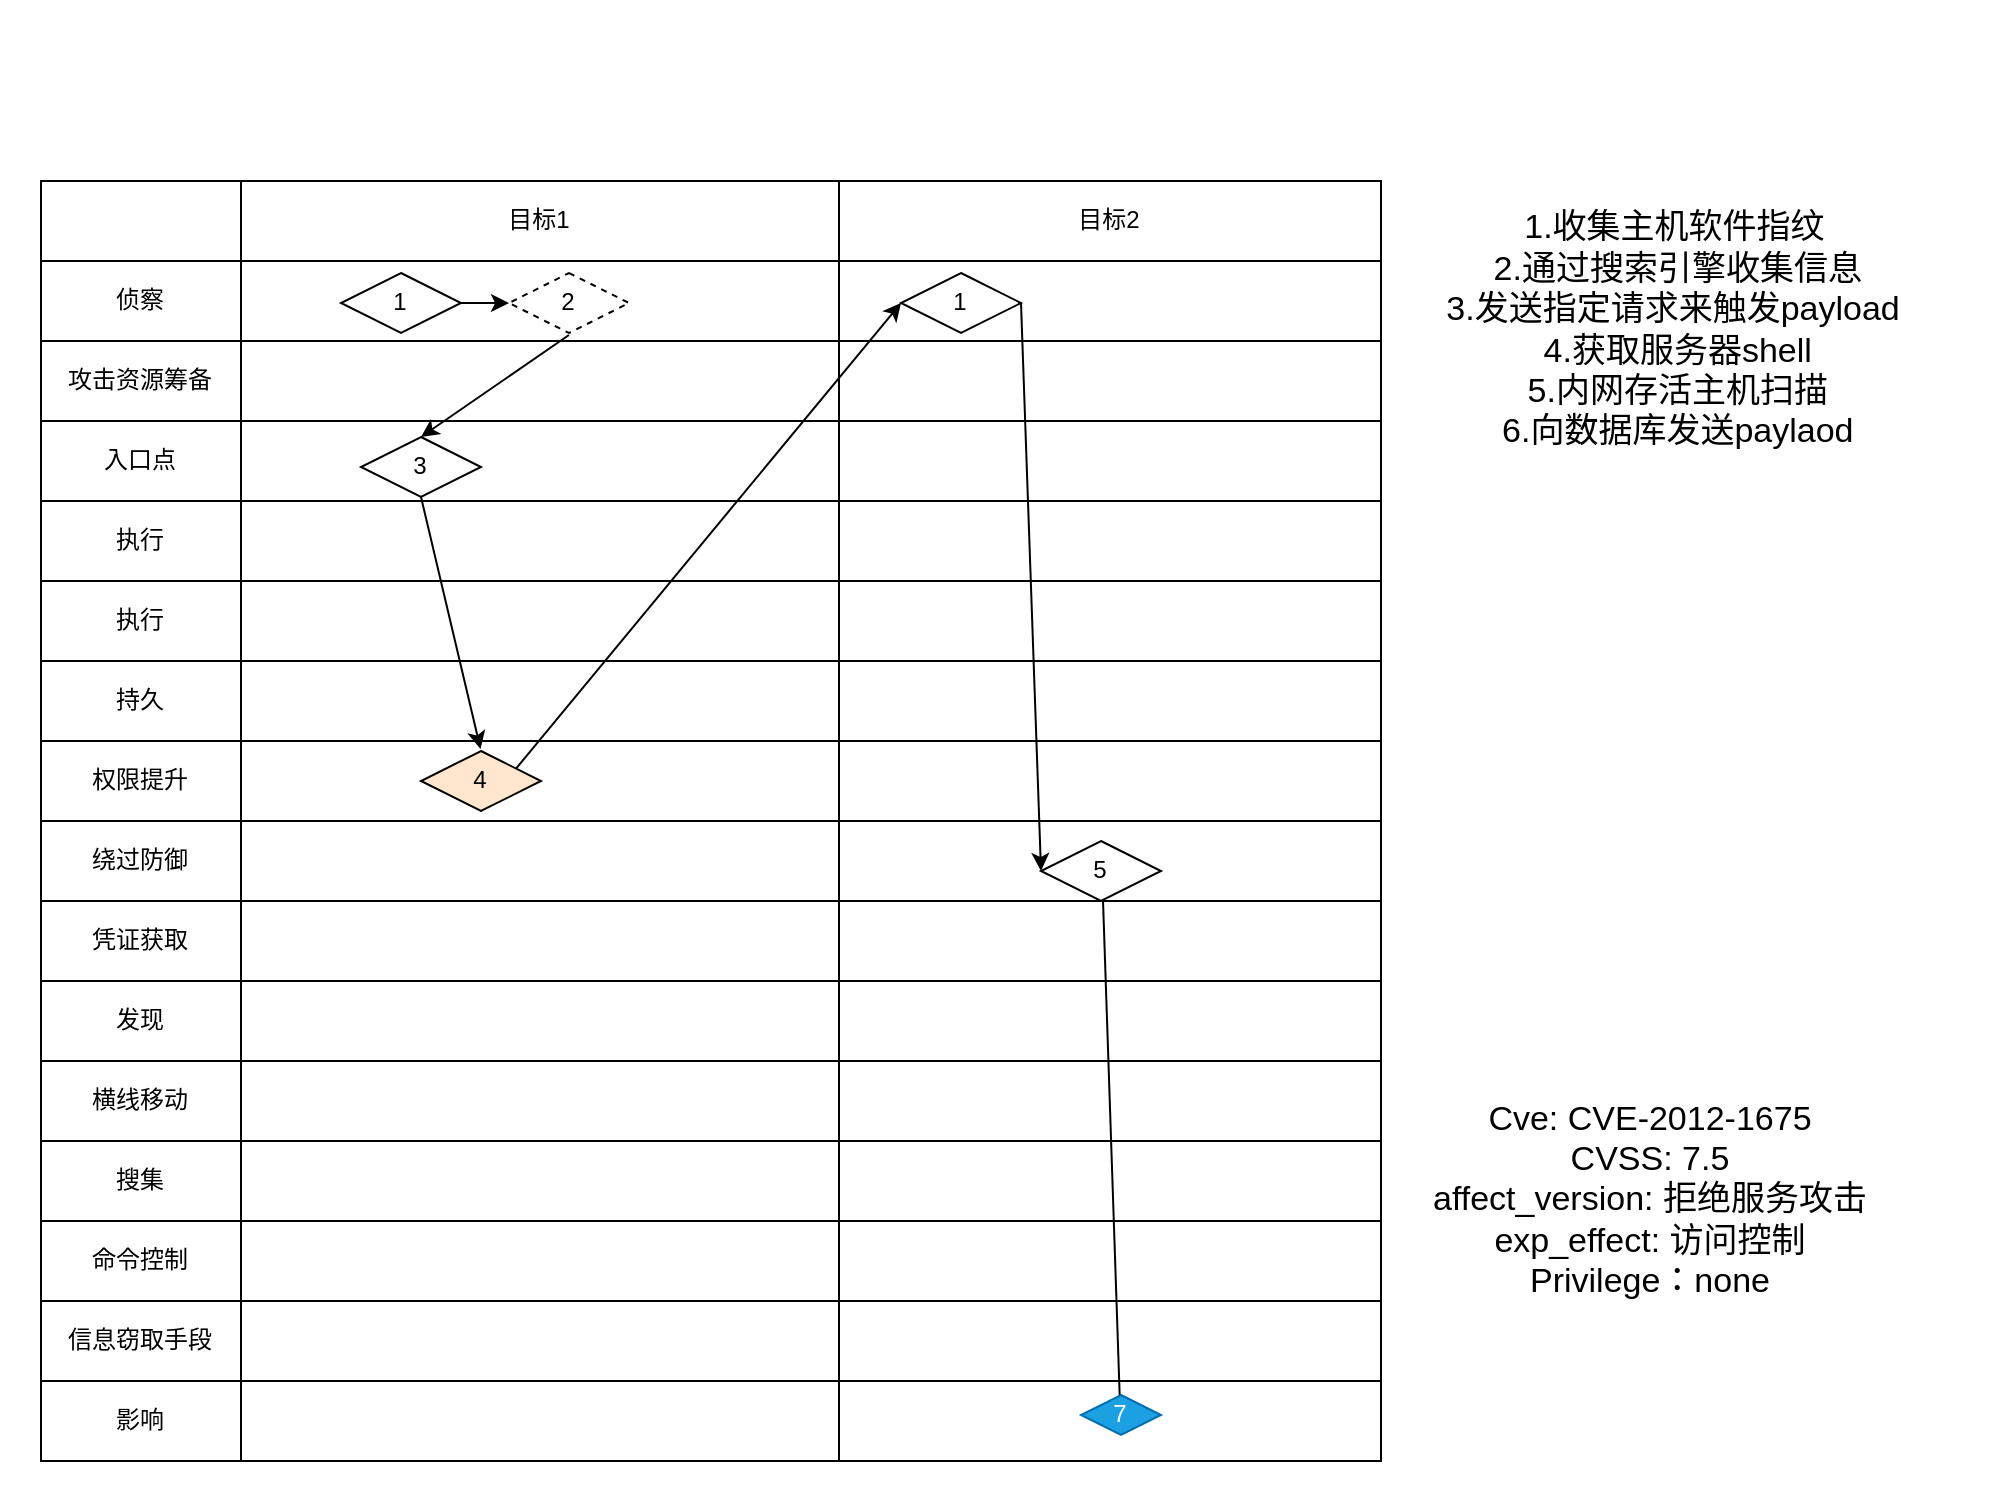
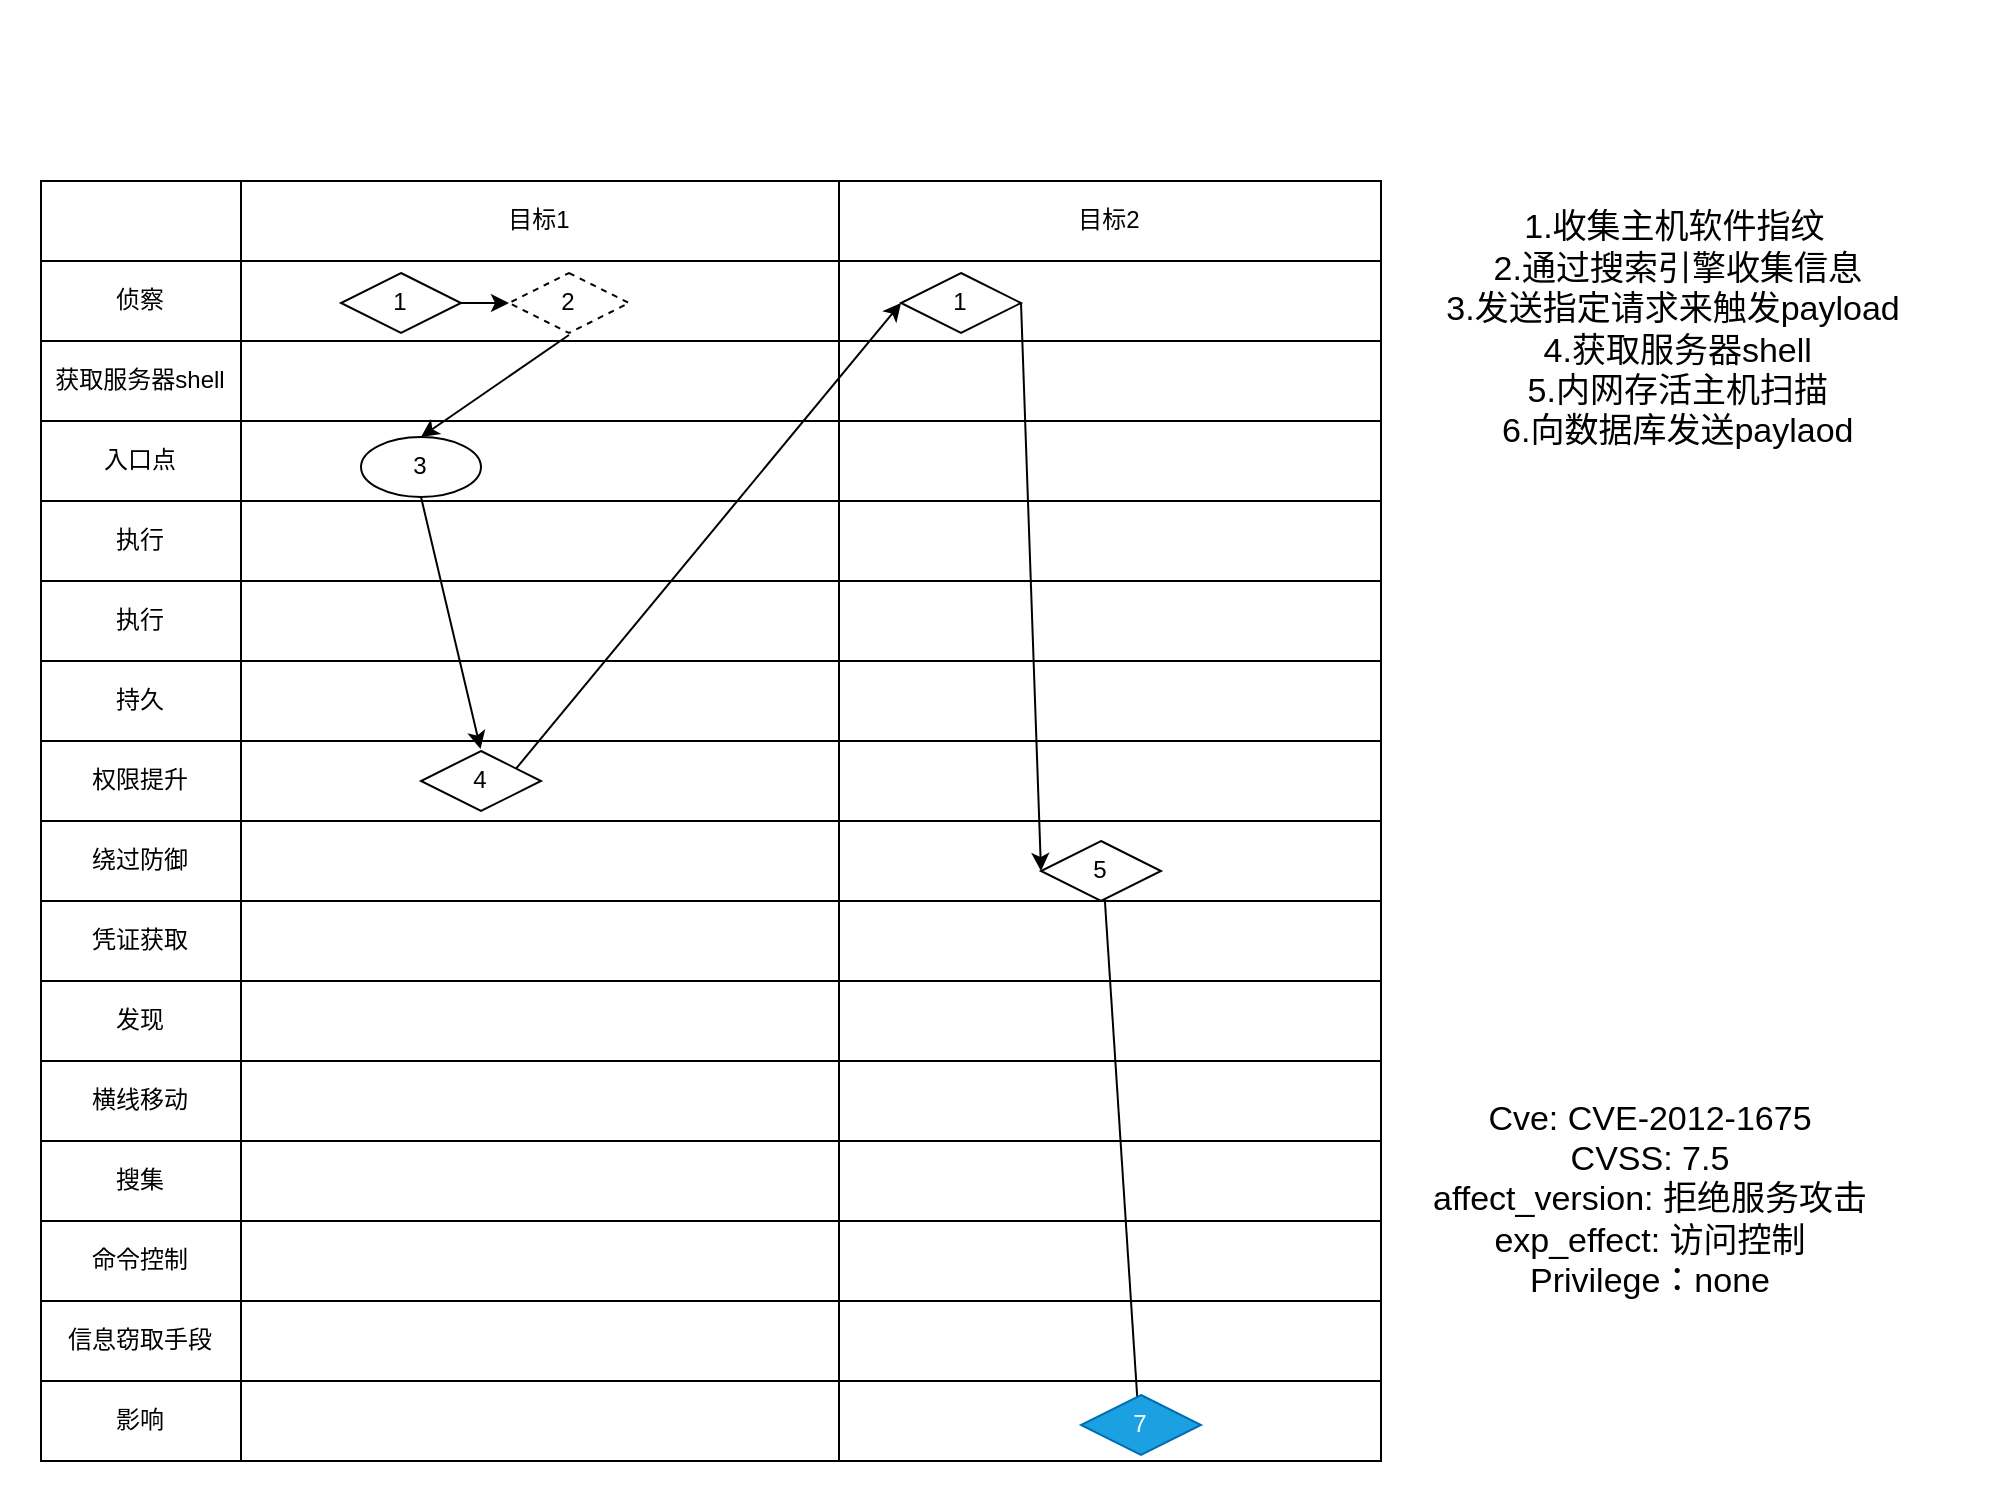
(141, 381) -> (141, 381)
(421, 467) -> (421, 467)
(481, 781) -> (481, 781)
(1121, 1415) -> (1141, 1425)
